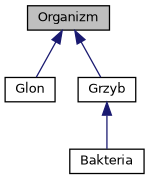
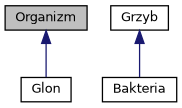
(91, 60) -> none
